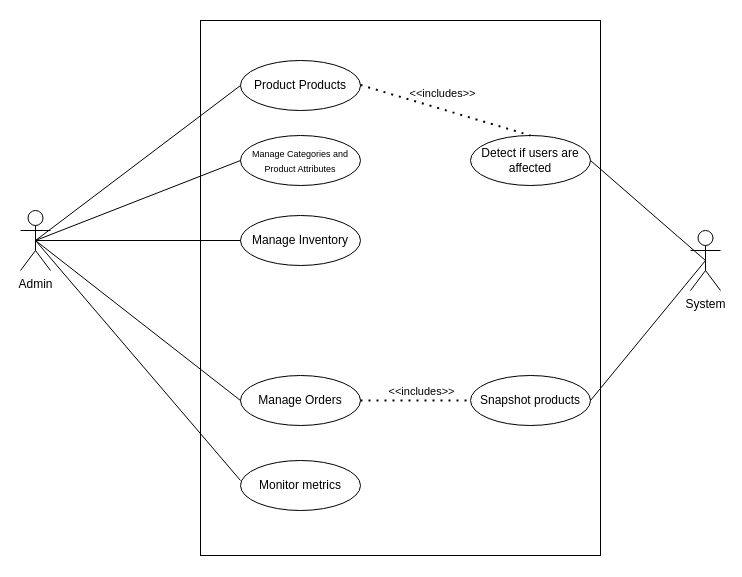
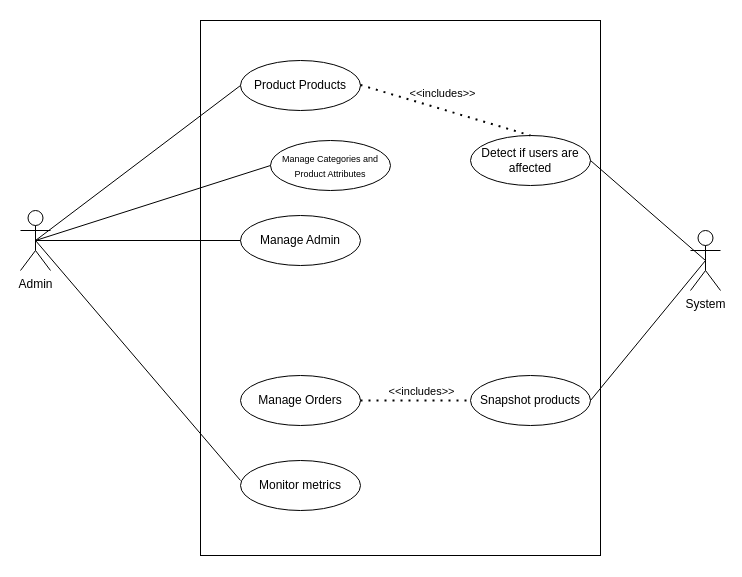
(301, 161) -> (331, 166)
(301, 241) -> (301, 241)
(141, 323) -> none
